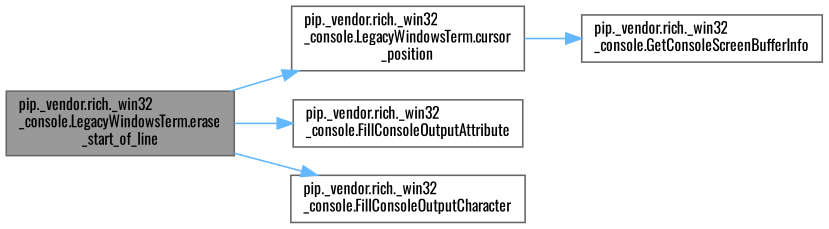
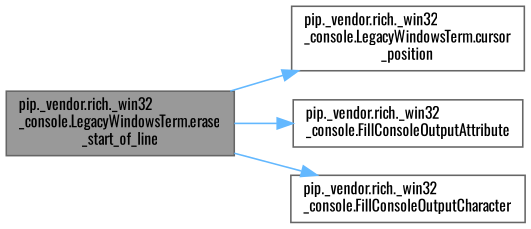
(702, 39) -> none
